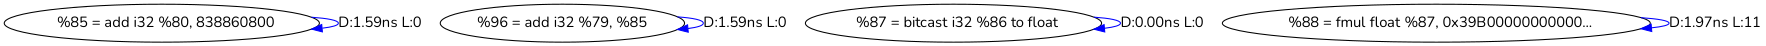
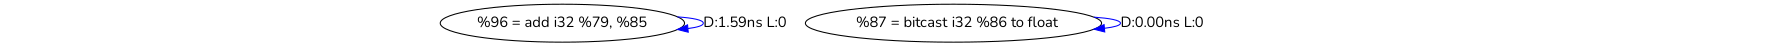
(162, 23) -> none
(1436, 23) -> none
